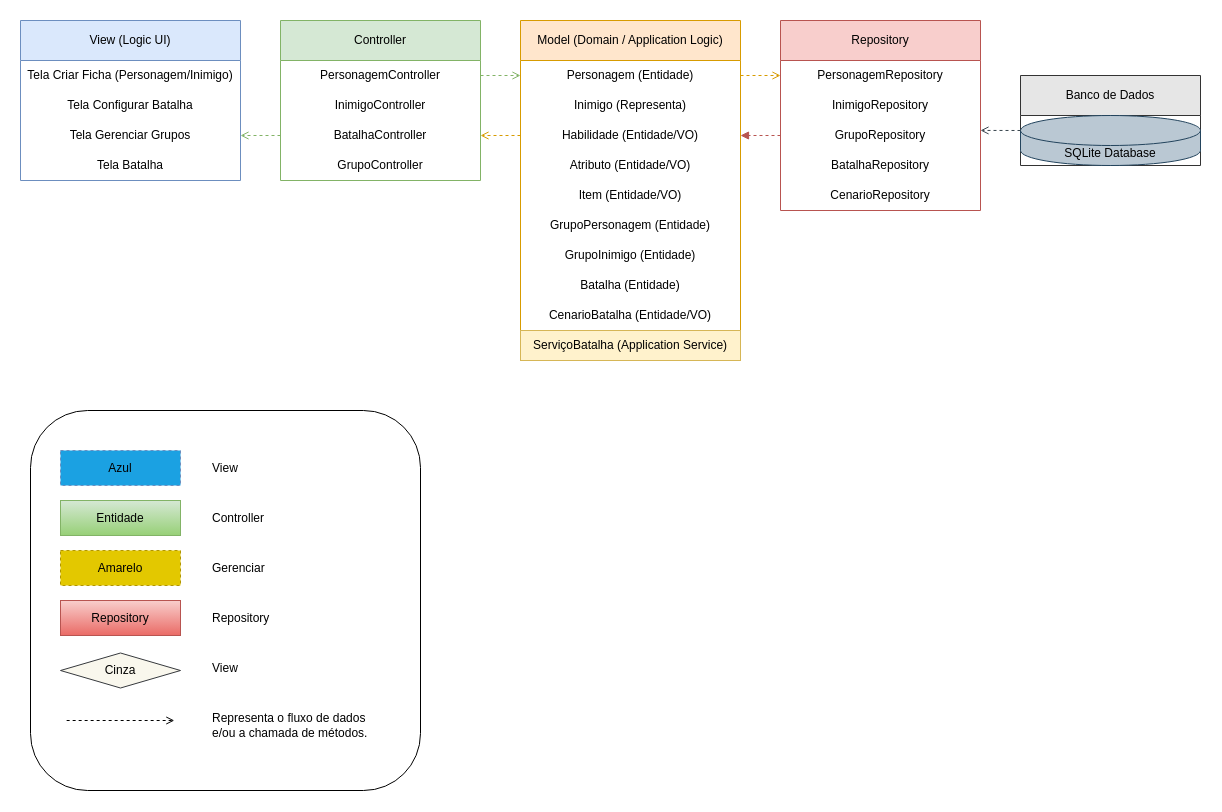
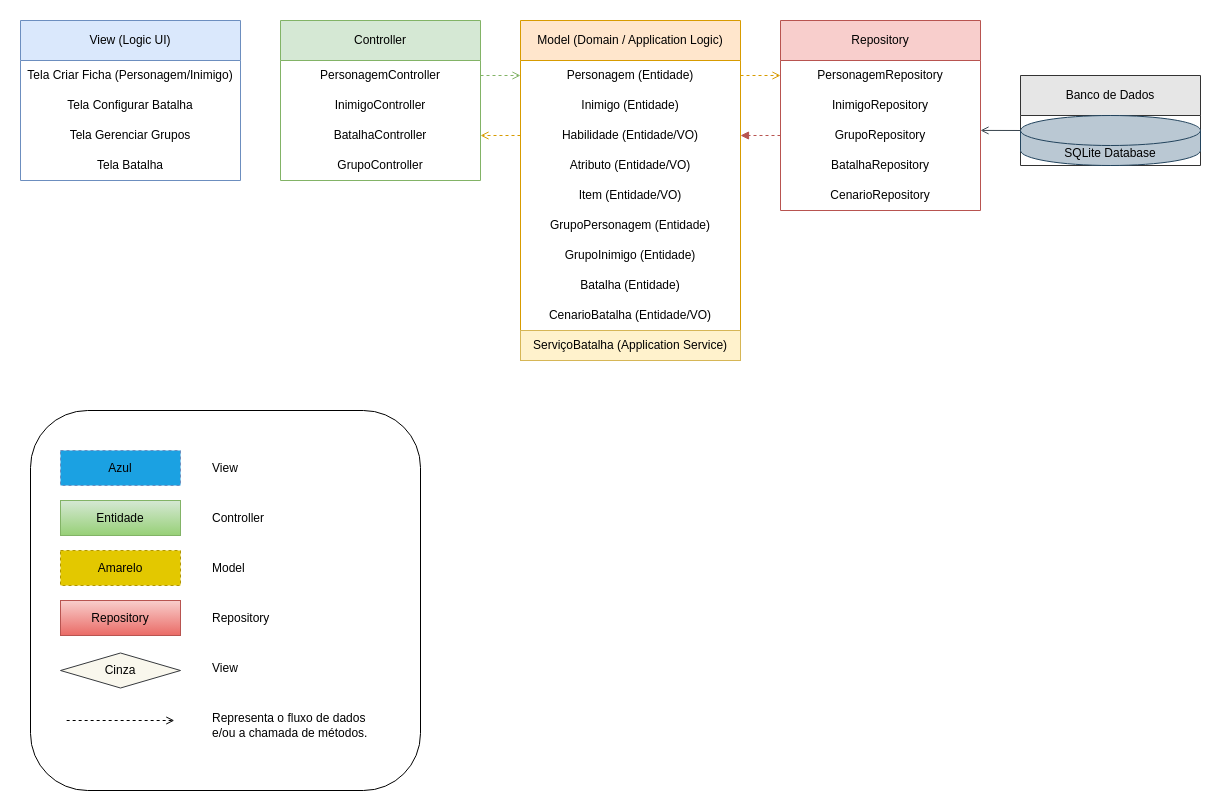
(631, 106) -> (631, 106)
(1001, 130) -> (1001, 130)
(261, 136) -> none
(241, 569) -> (228, 569)
